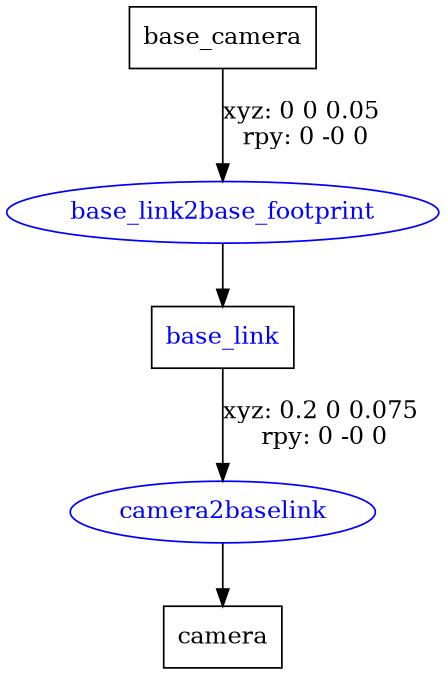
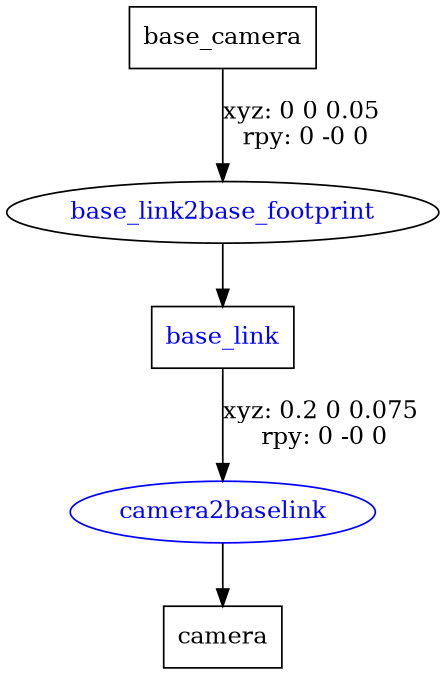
(223, 212) -> (223, 212)
